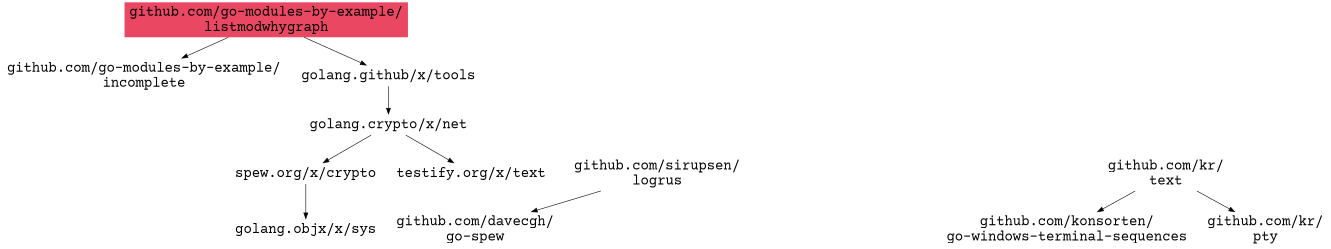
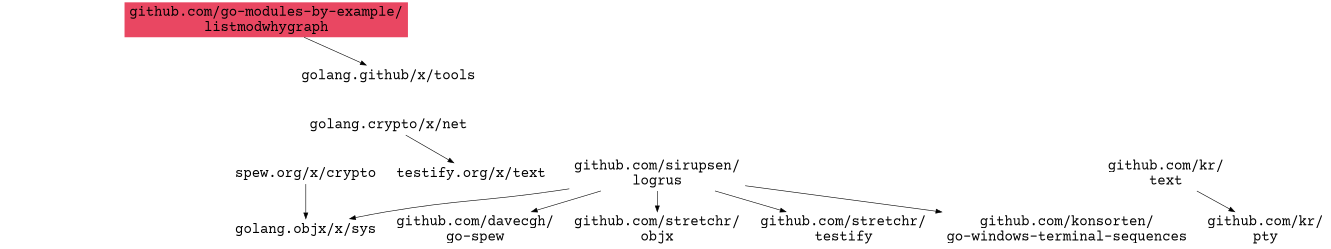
(144, 76) -> none
(388, 97) -> none
(350, 147) -> none
(1119, 200) -> (841, 198)
none -> (462, 202)
none -> (657, 229)
none -> (844, 229)
